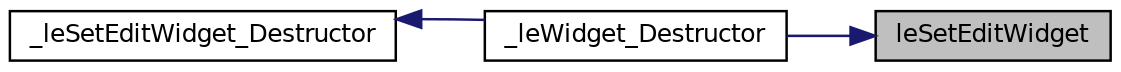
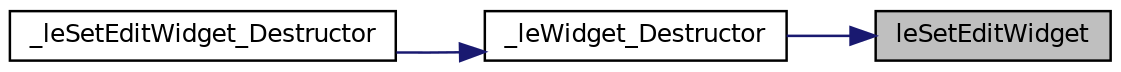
(453, 19) -> (428, 53)
